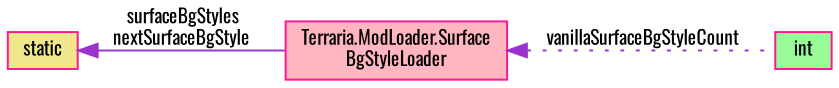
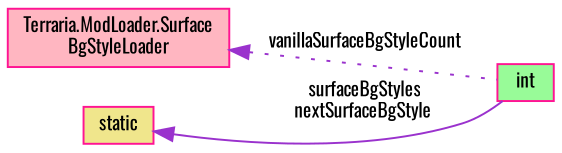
(191, 51) -> (342, 143)
